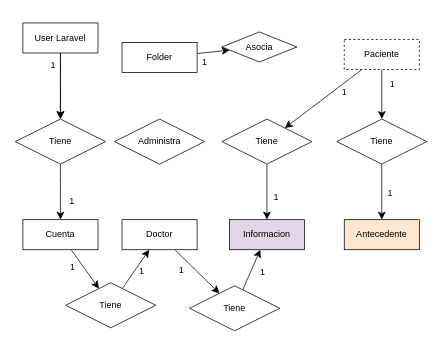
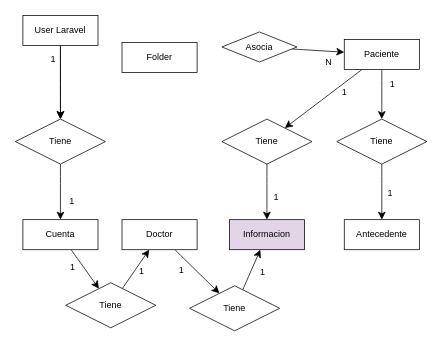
(60, 38) -> (60, 30)
none -> (314, 50)
(211, 52) -> none
(381, 54) -> (381, 54)
(159, 141) -> none
(381, 234) -> (381, 234)
